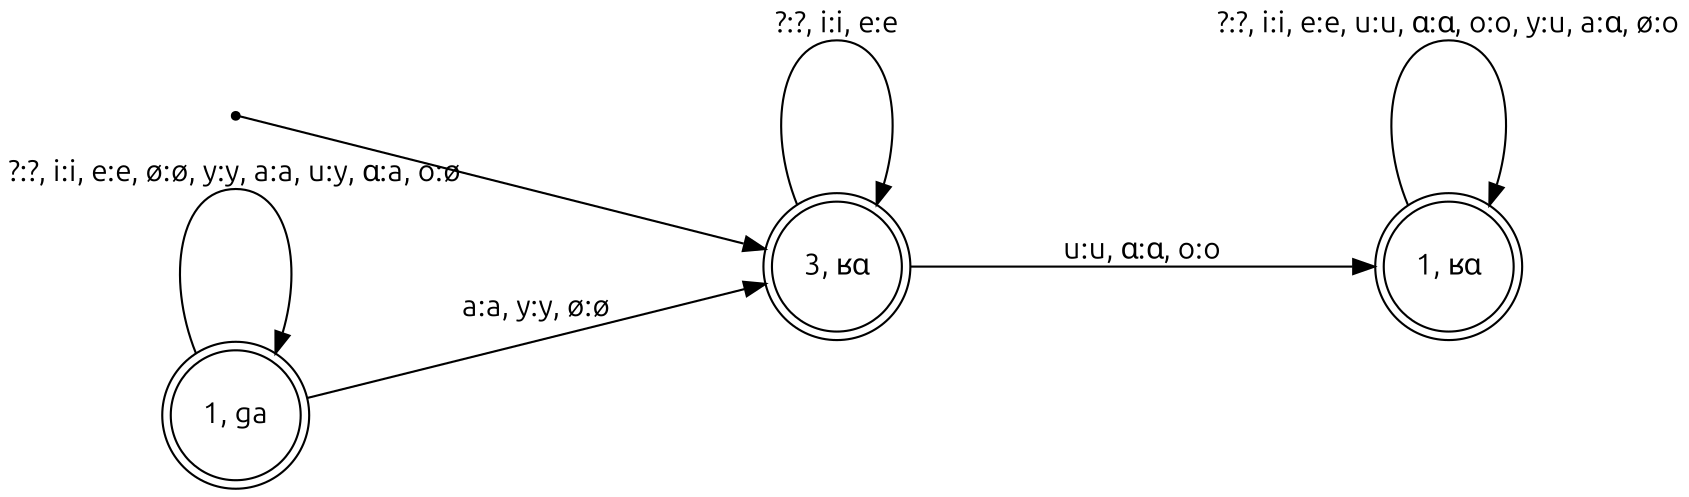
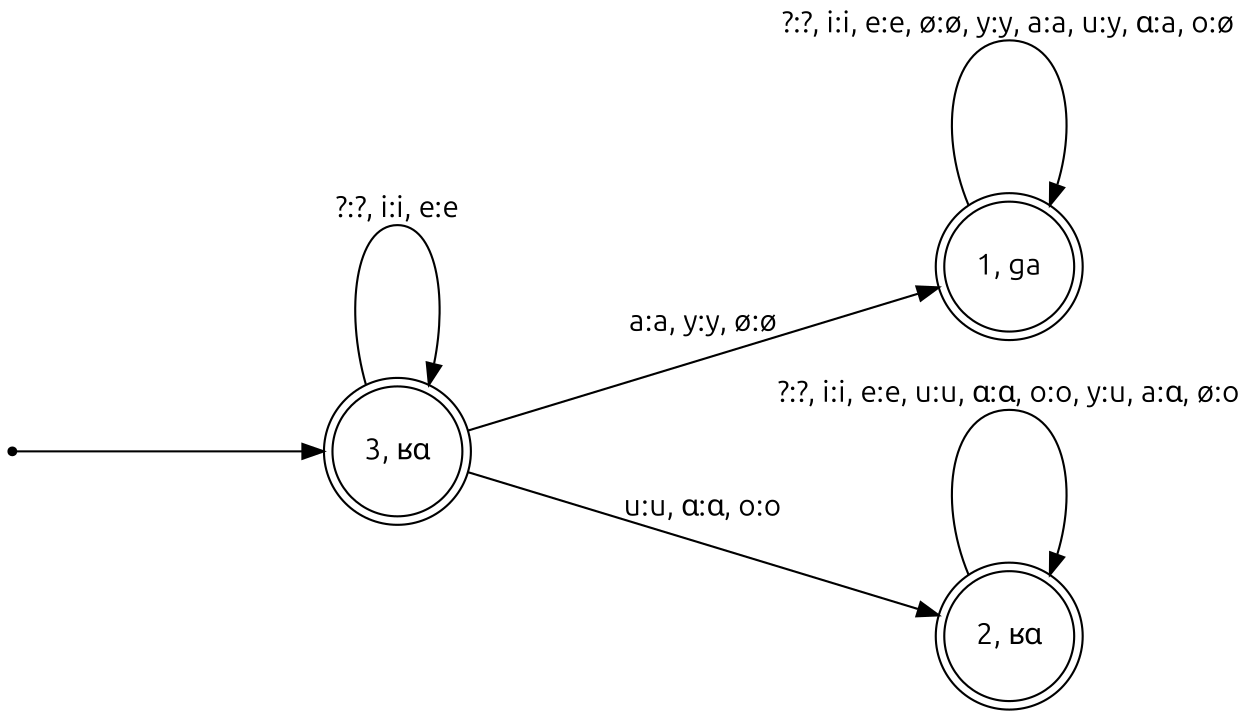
(1449, 267) -> (1009, 636)
(526, 344) -> (693, 362)
